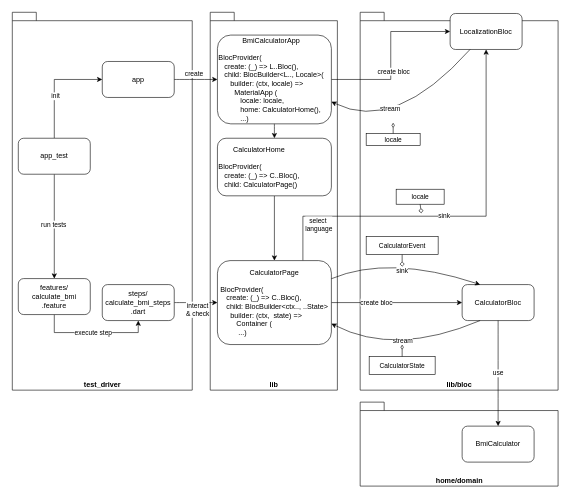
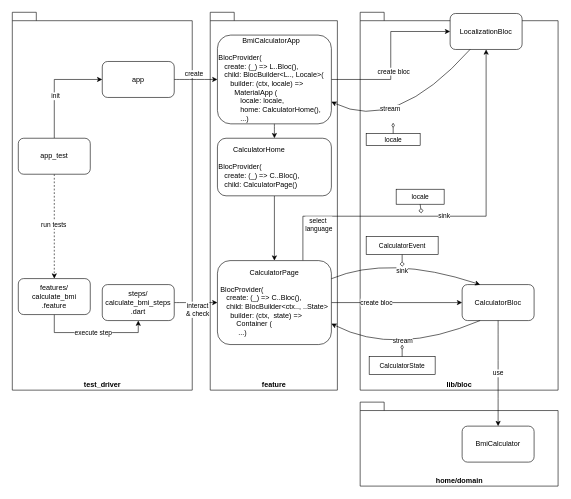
(54, 222) -> (54, 222)
(274, 384) -> (274, 384)
